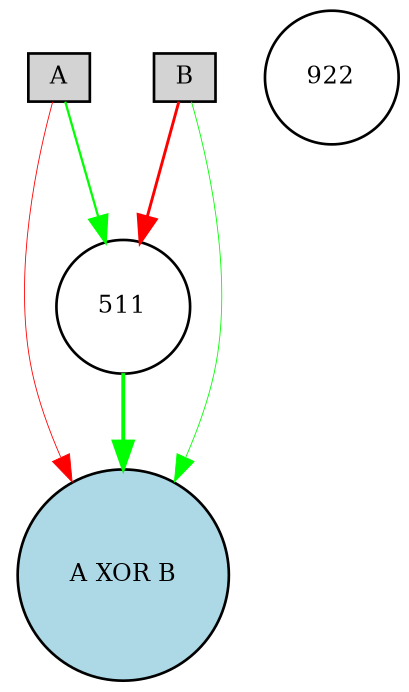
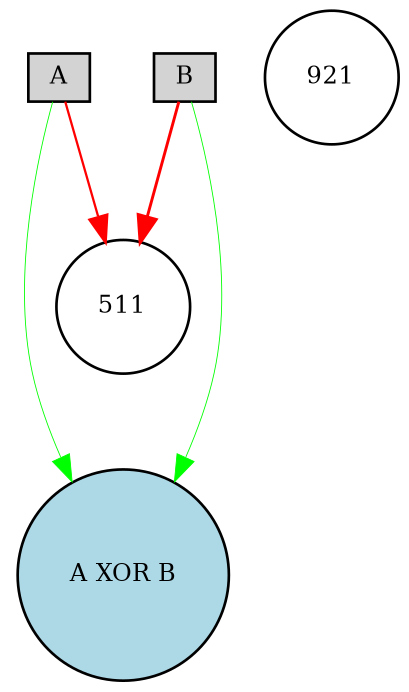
(332, 78) -> (332, 78)
(82, 159) -> (82, 159)
(25, 281) -> (25, 281)
(123, 407) -> none
